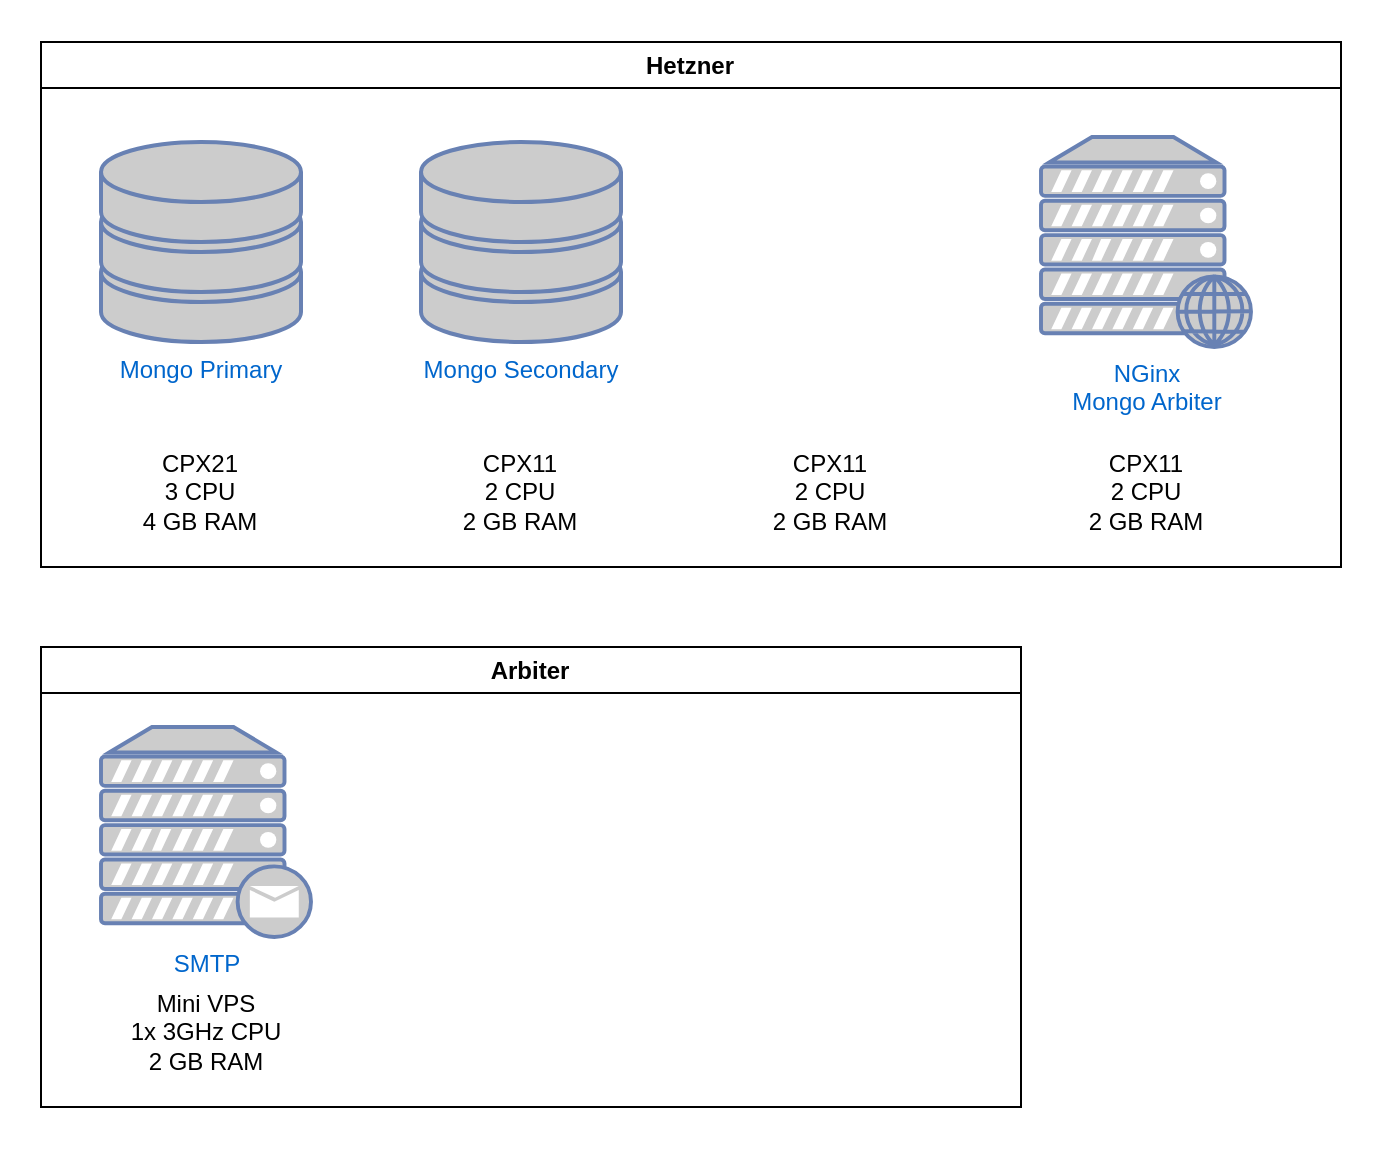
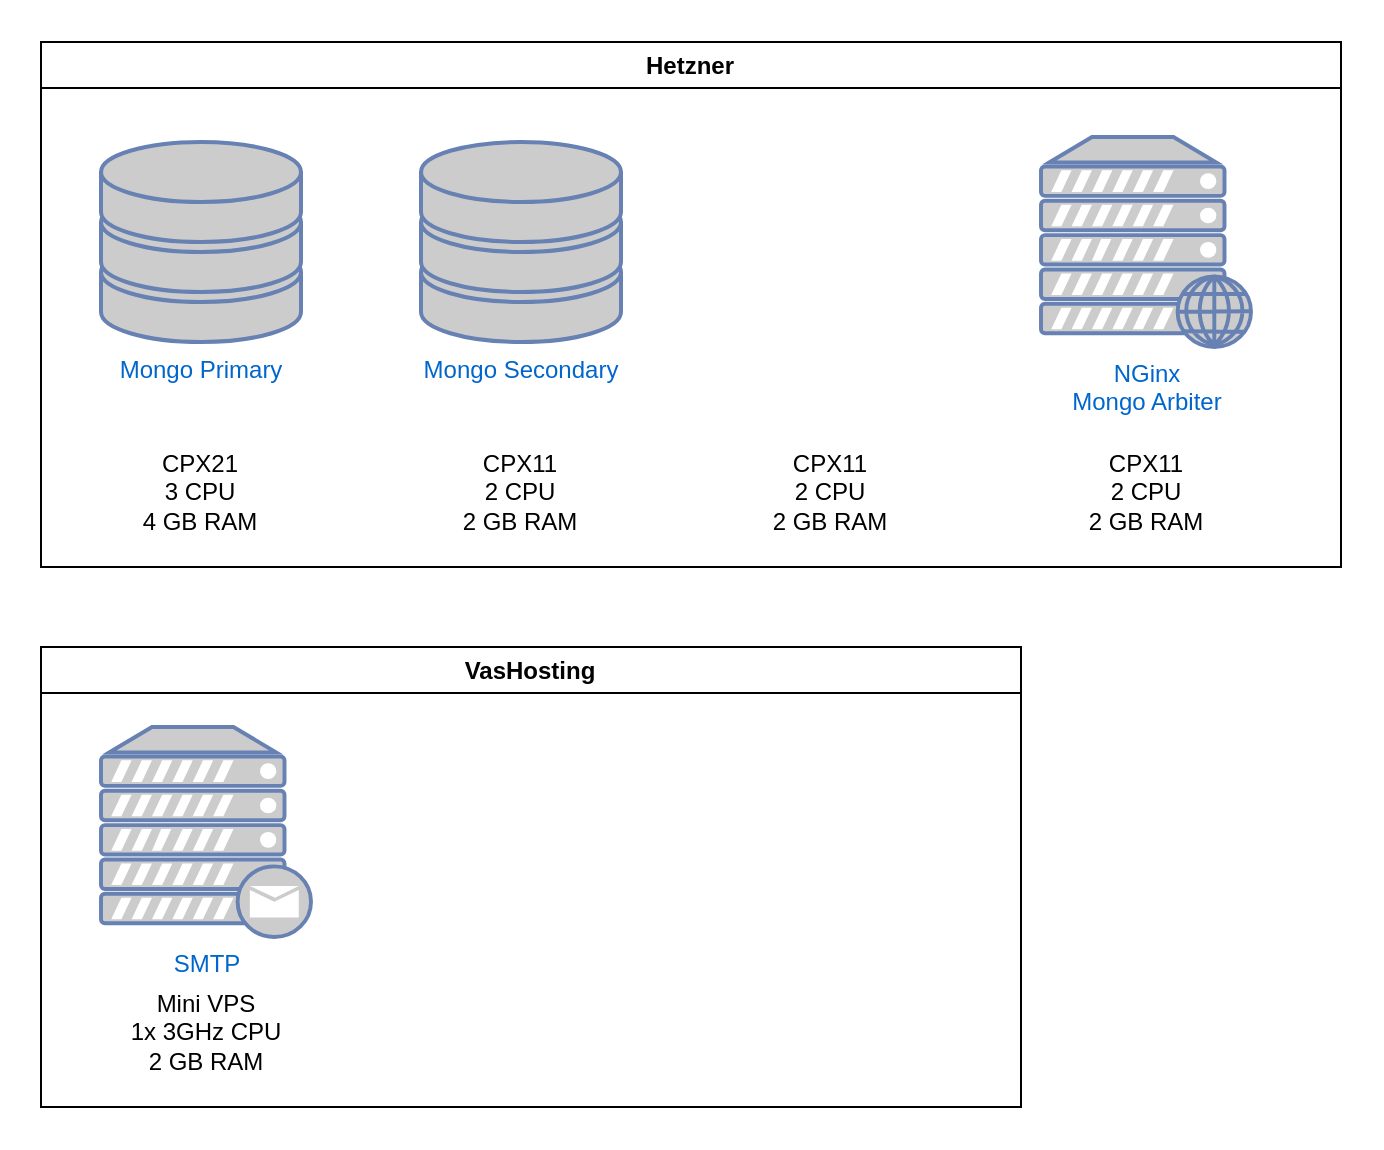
(530, 671) -> (530, 671)
